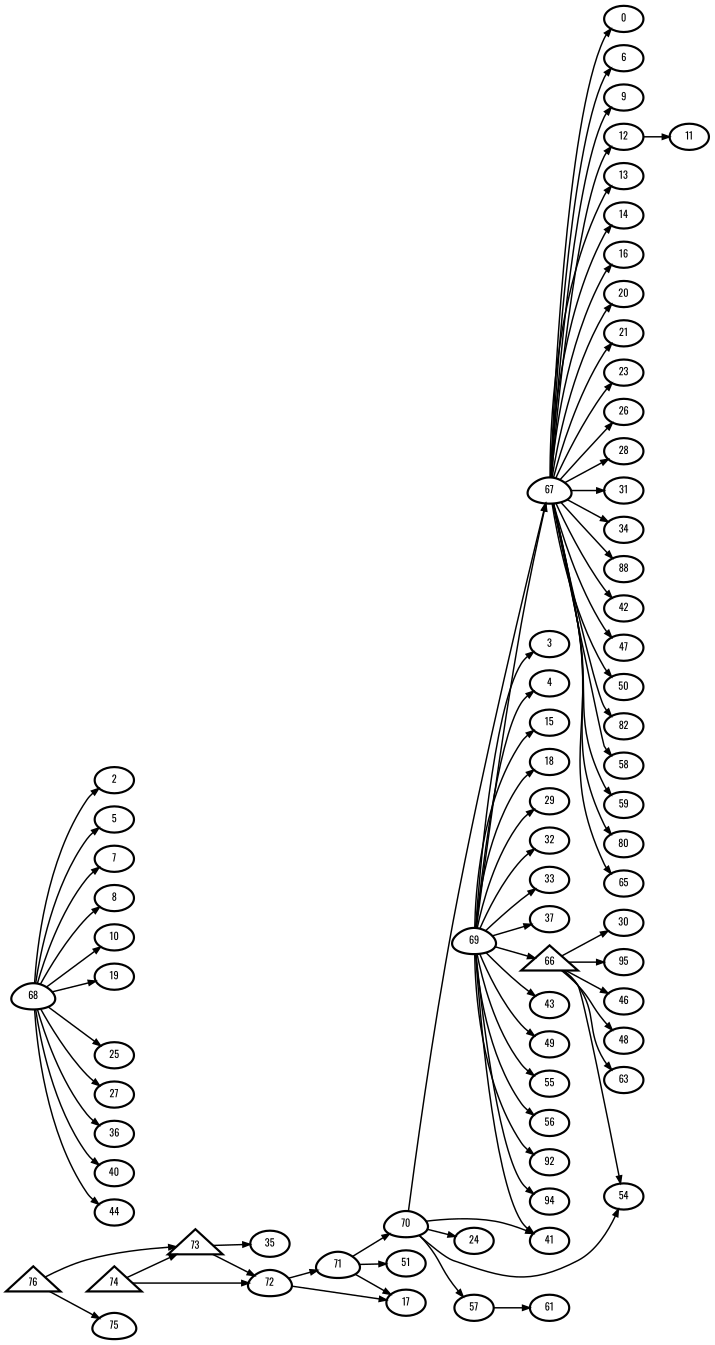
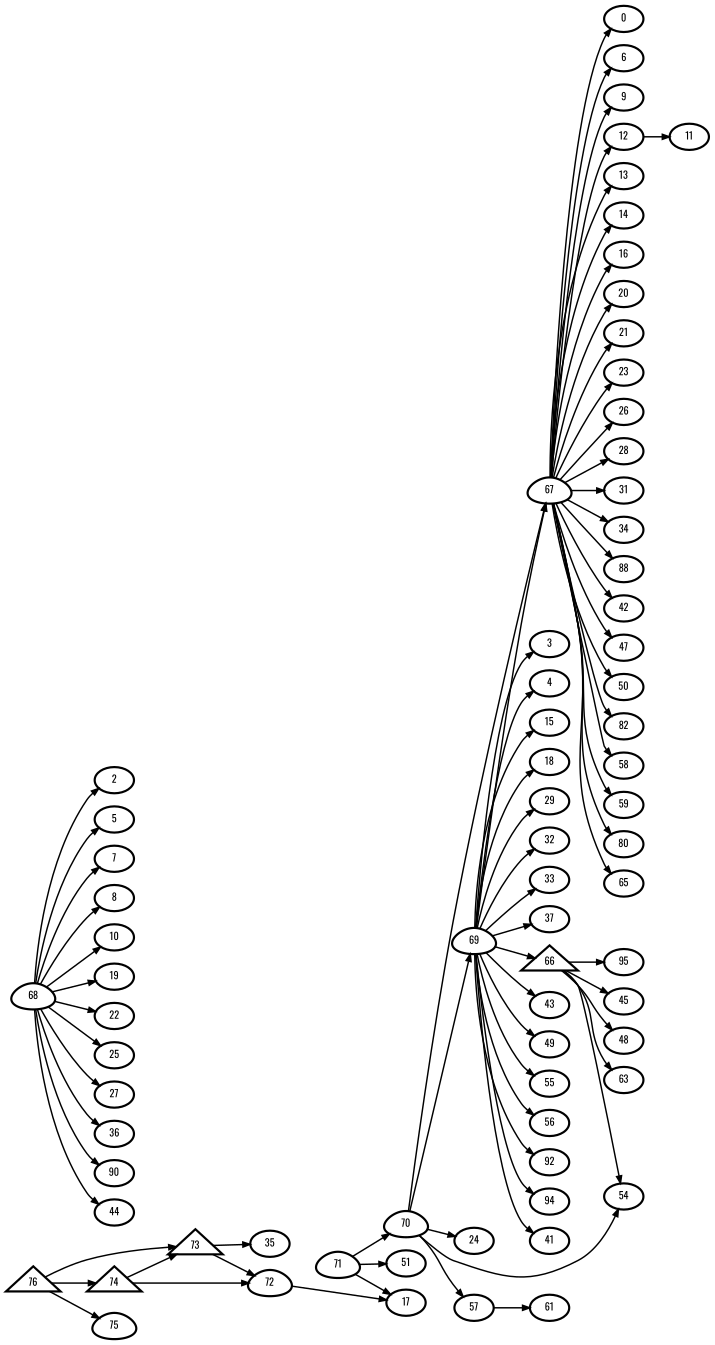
(624, 923) -> none
(624, 1001) -> (624, 1001)
none -> (114, 1016)
(114, 1173) -> (114, 1173)
(477, 1219) -> (439, 1086)
(299, 1275) -> none
none -> (70, 1283)
